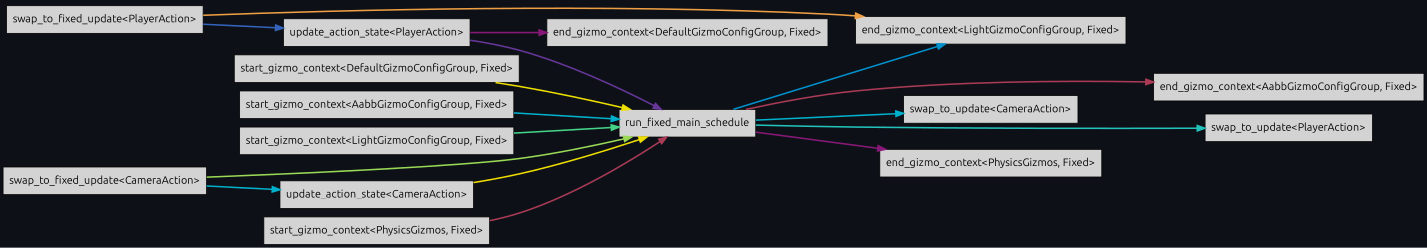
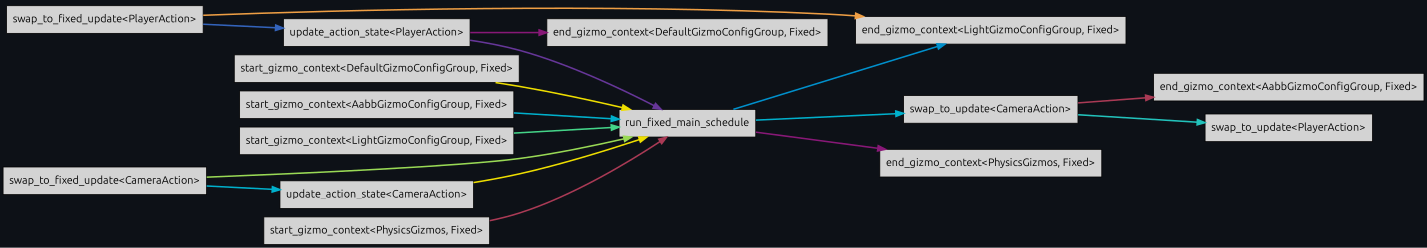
(945, 85) -> (1112, 100)
(976, 128) -> (1138, 118)
